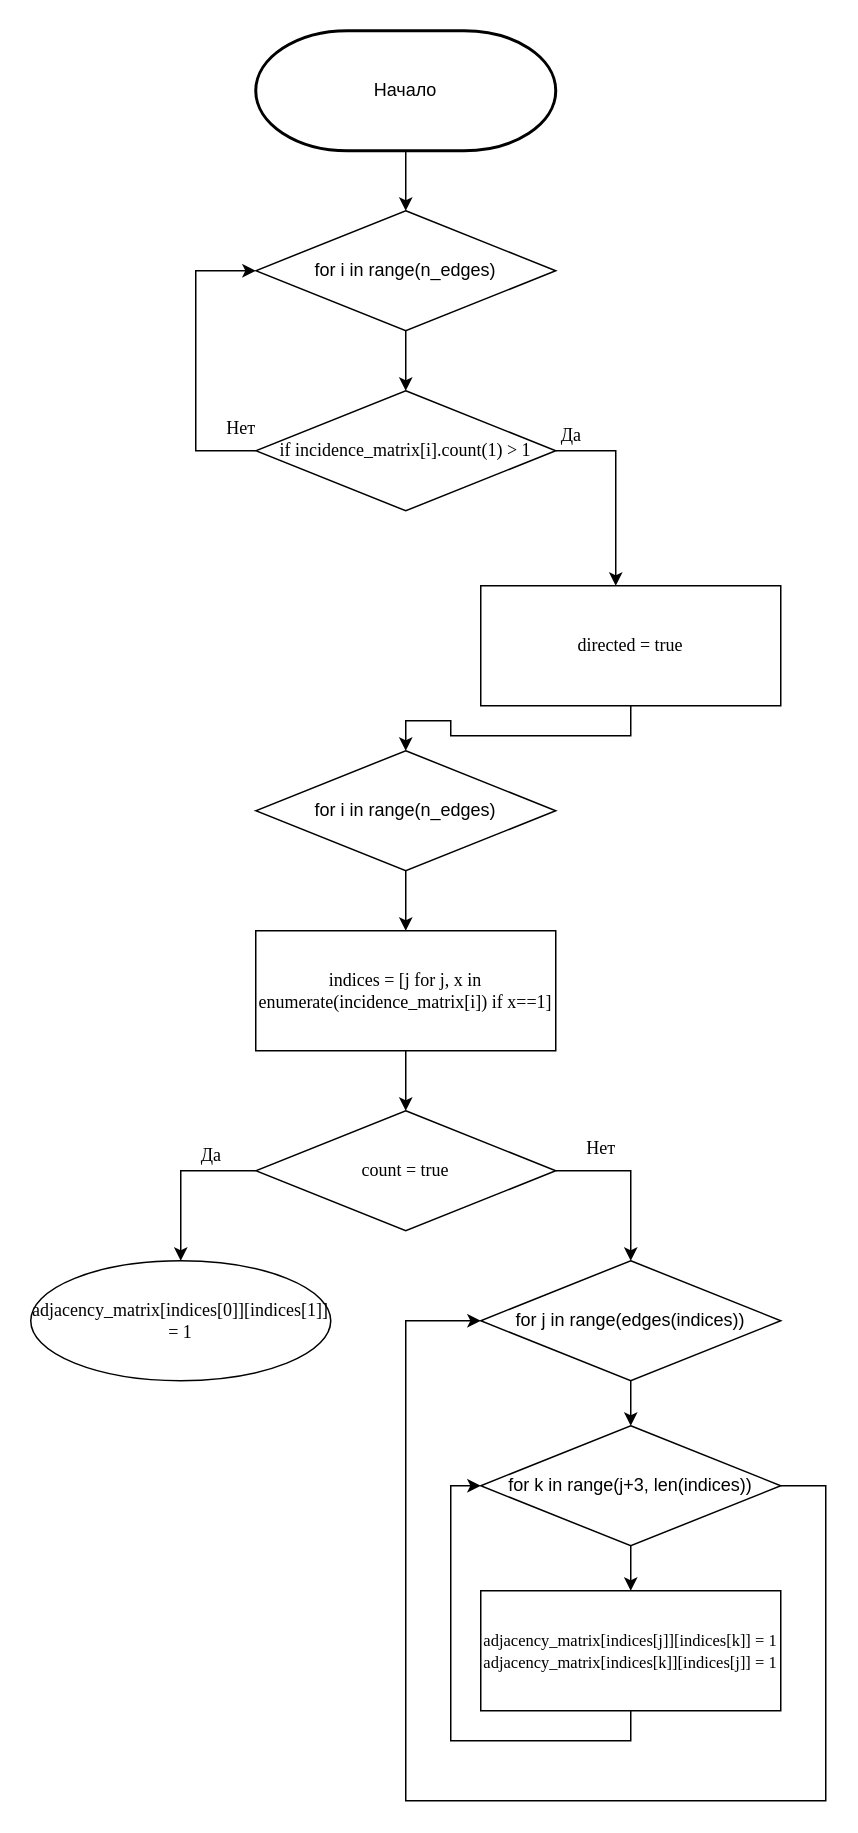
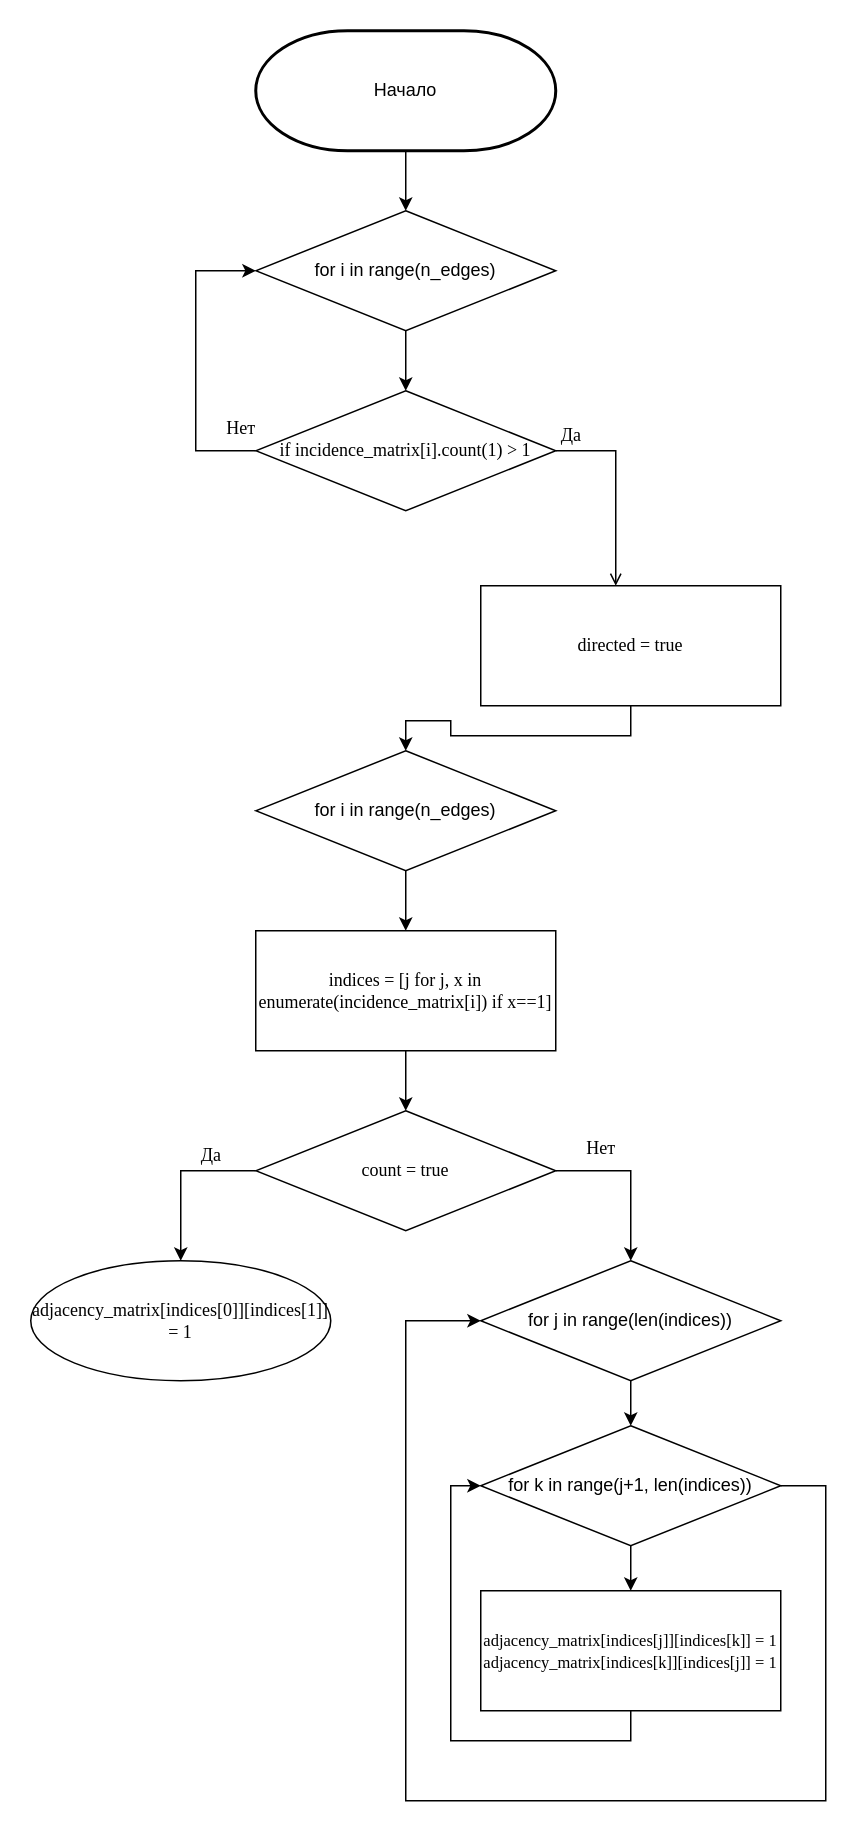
(616, 574) -> (616, 576)
(631, 1321) -> (631, 1321)
(631, 1486) -> (631, 1486)
